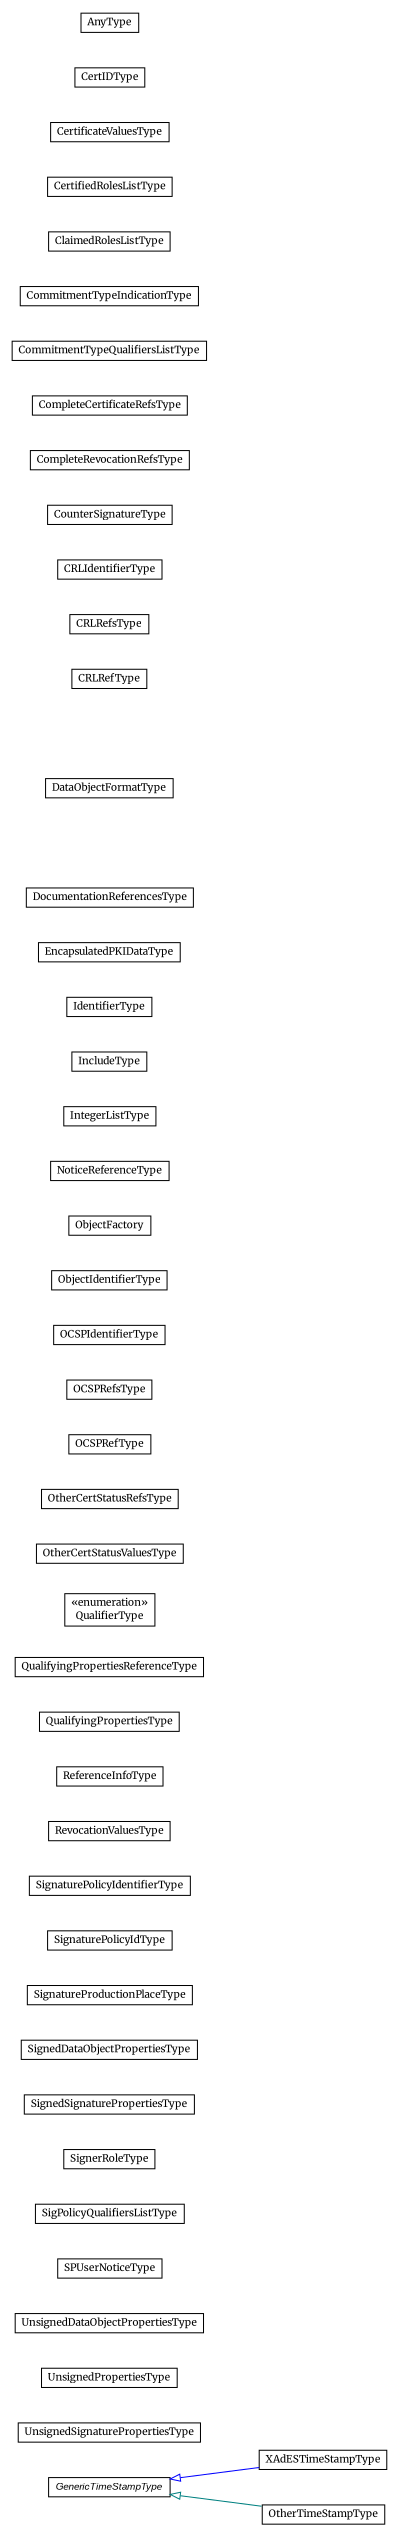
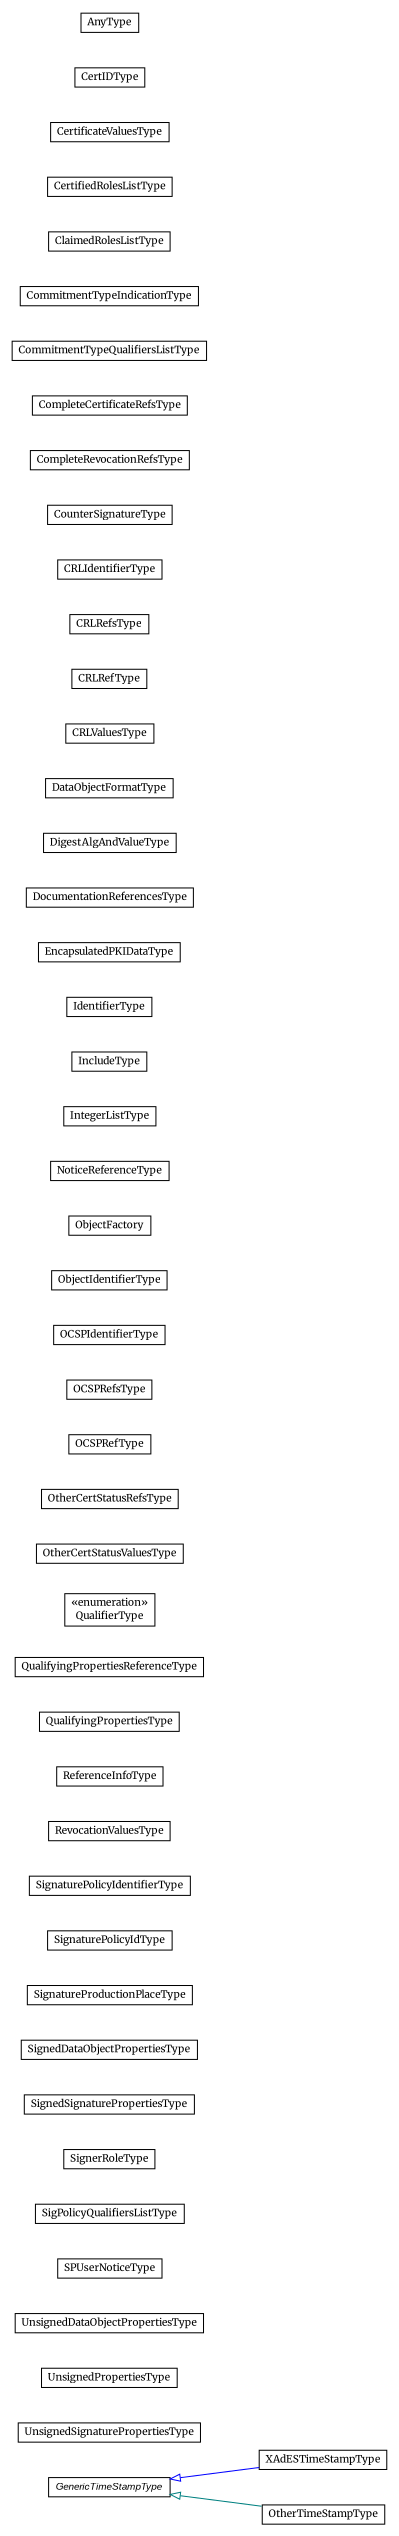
none -> (109, 733)
none -> (109, 842)
